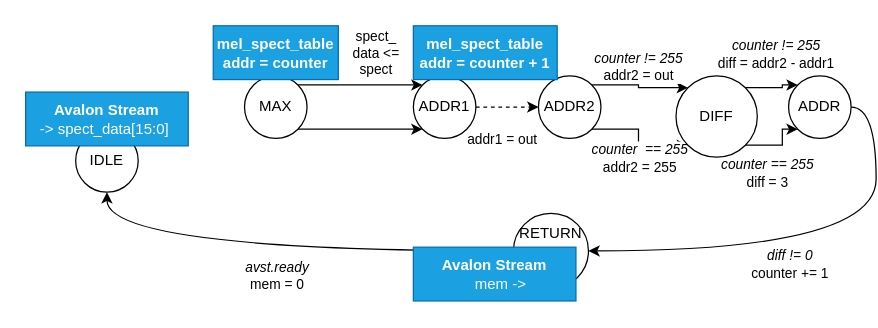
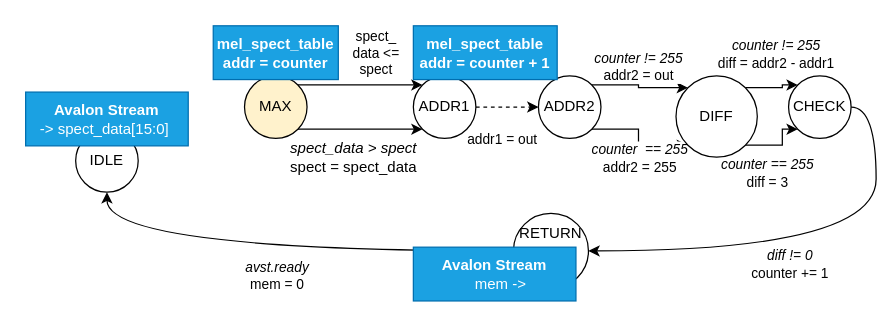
(276, 107) -> (276, 107)
(819, 107) -> (819, 107)
none -> (354, 157)
